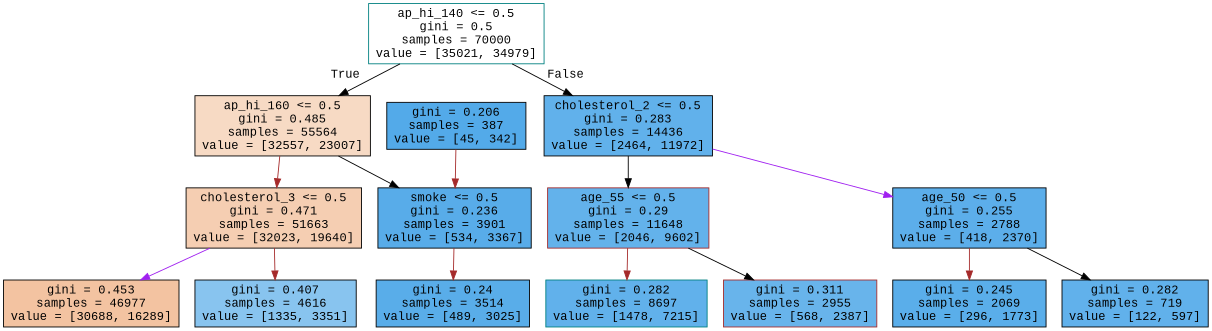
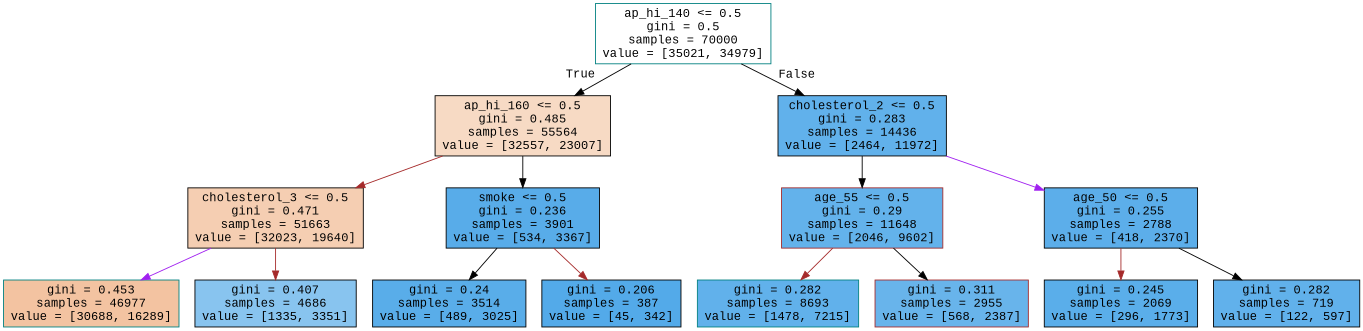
(456, 164) -> (567, 261)
(454, 259) -> (486, 261)
(91, 303) -> (91, 303)
(276, 303) -> (276, 303)
(626, 303) -> (778, 303)
